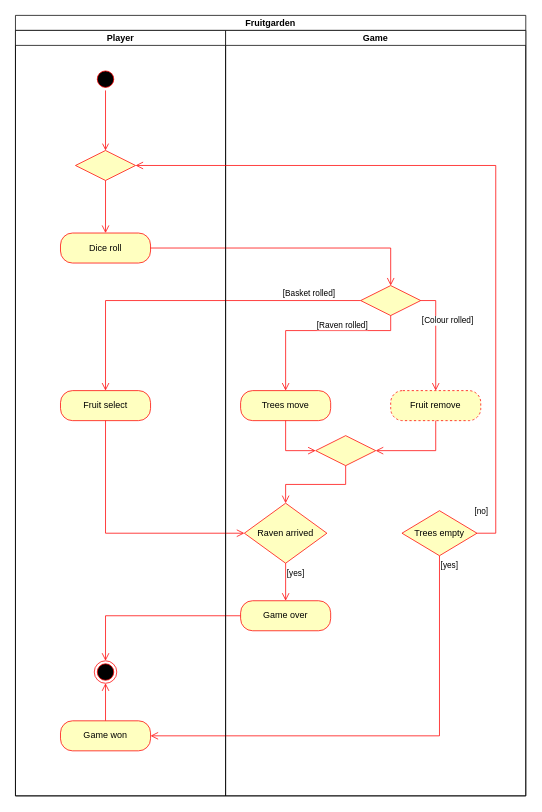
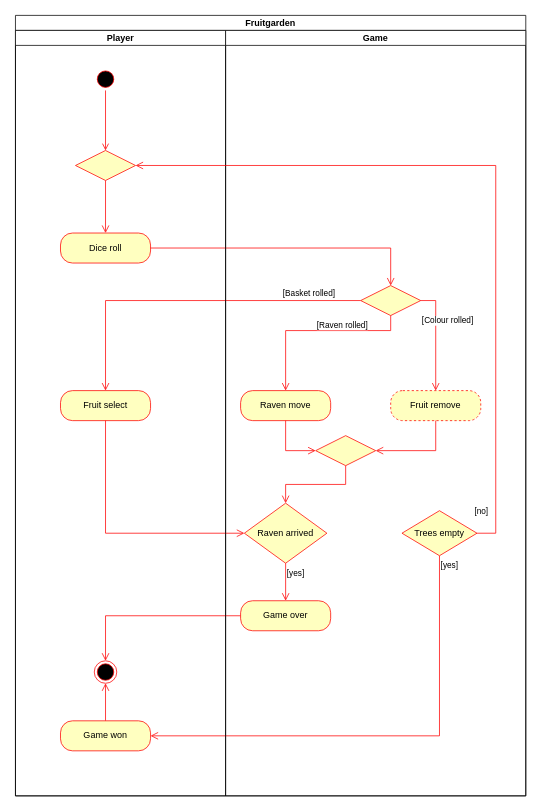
(285, 405) -> (285, 405)
